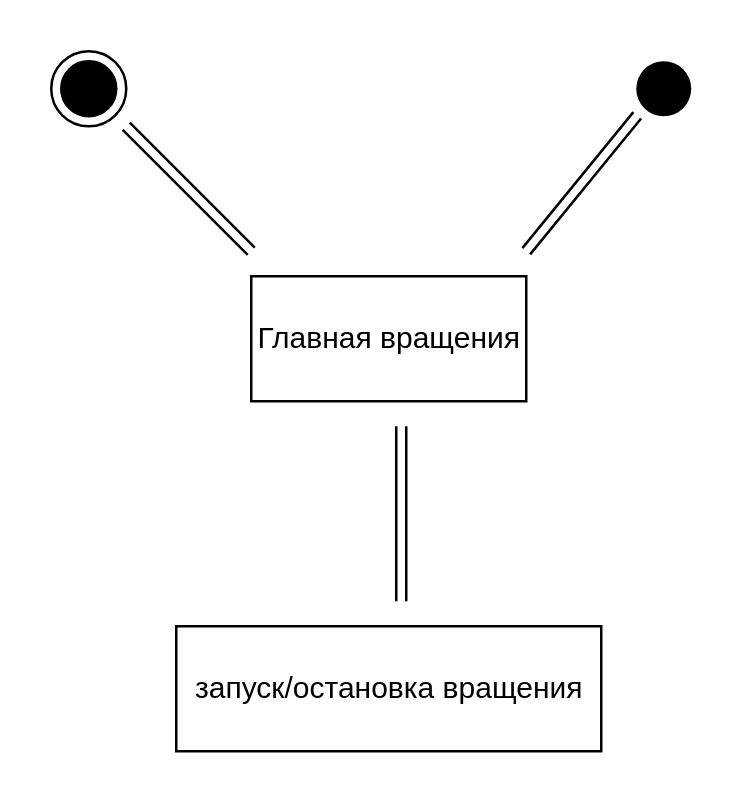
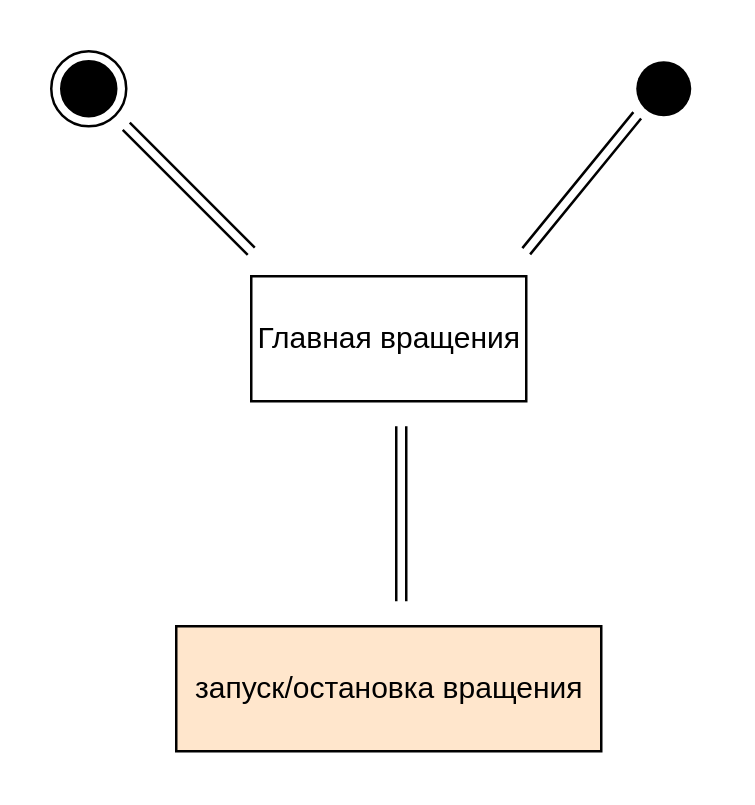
(389, 689) -> (389, 689)
